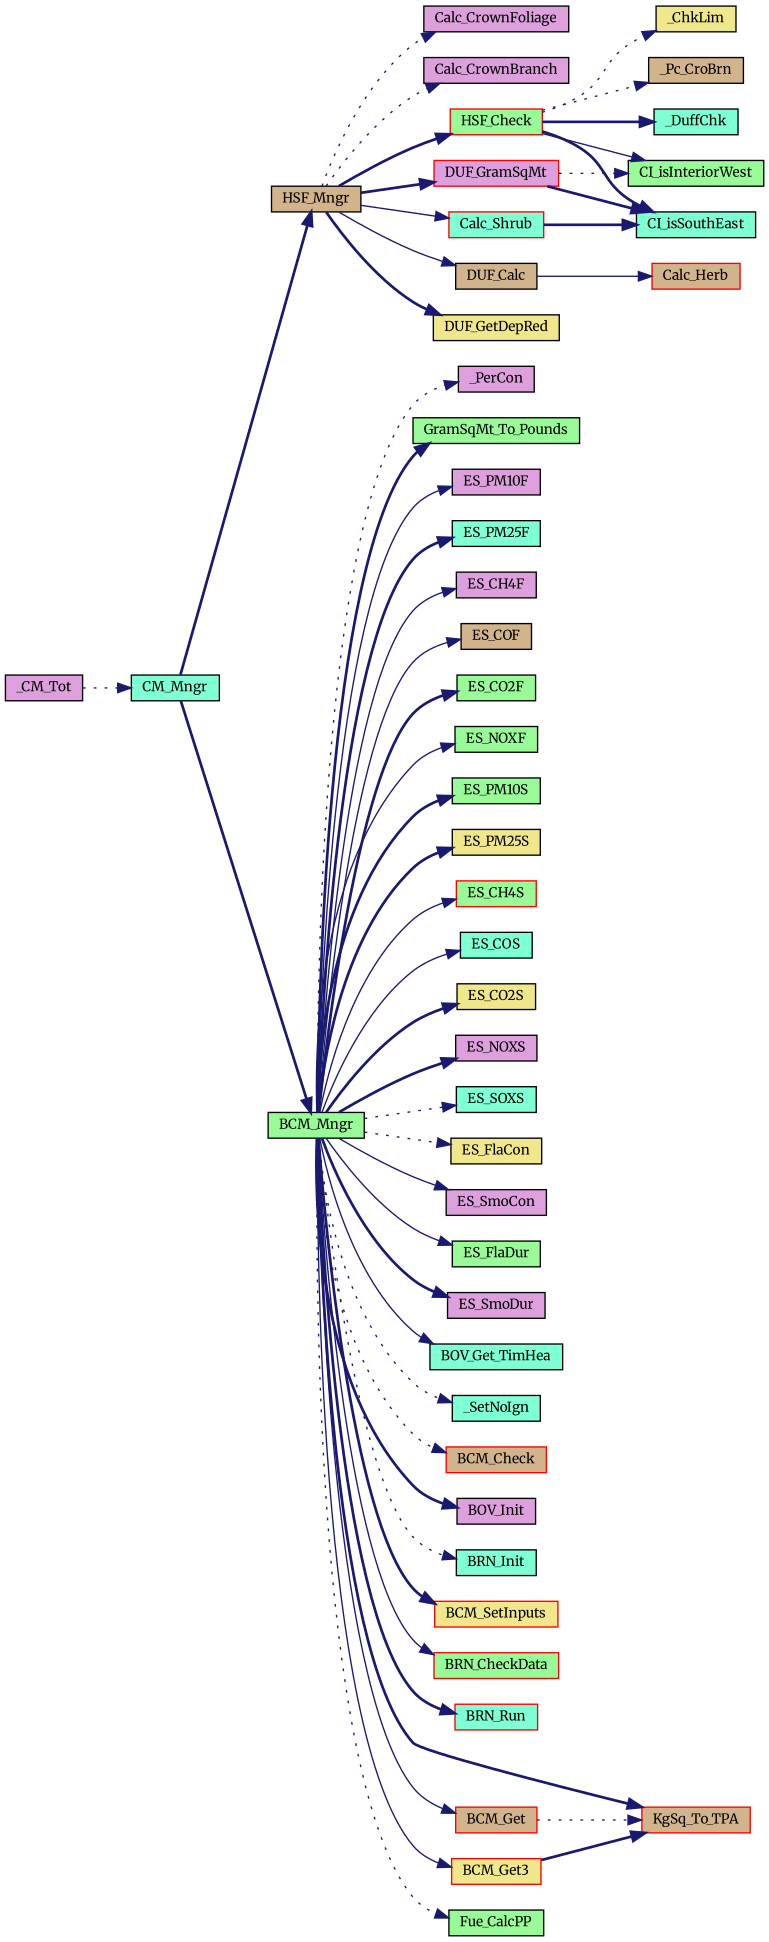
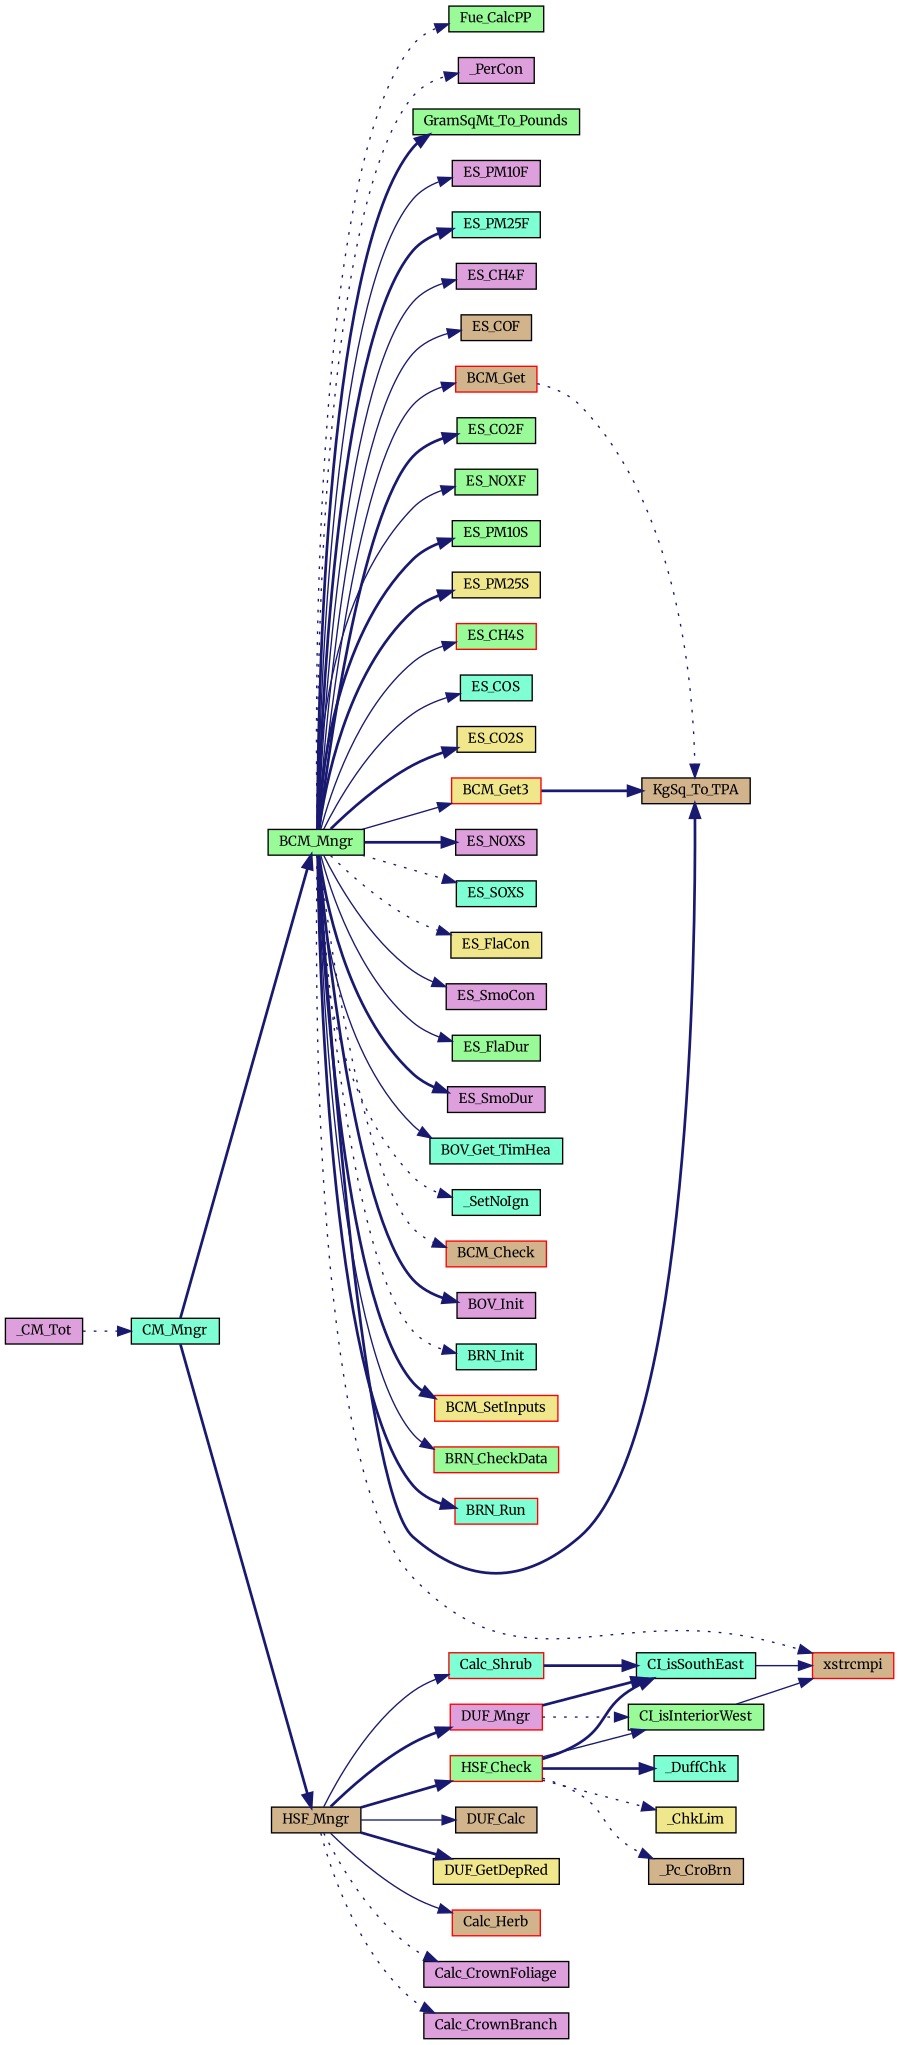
(496, 173) -> (496, 1717)
(588, 276) -> (381, 1877)
none -> (853, 1666)
(696, 1820) -> (696, 791)
